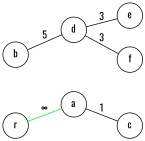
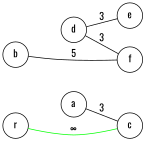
(45, 42) -> (73, 60)
(102, 109) -> (102, 109)
(45, 115) -> (73, 135)
